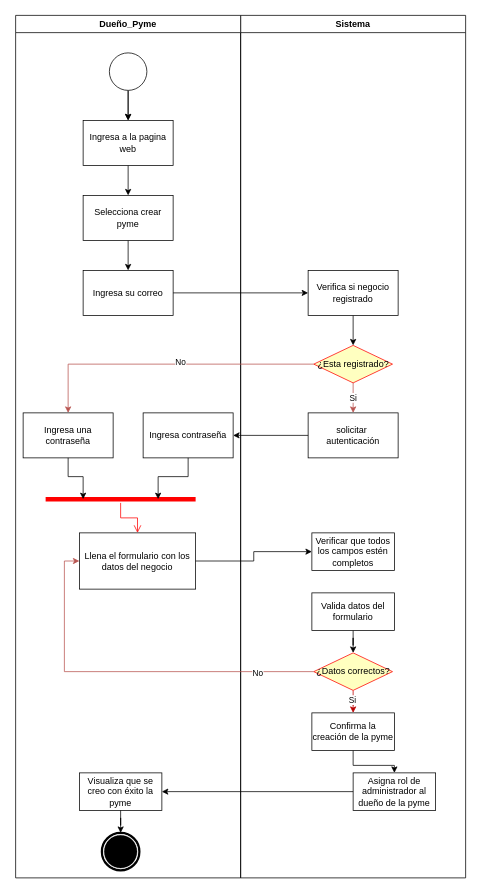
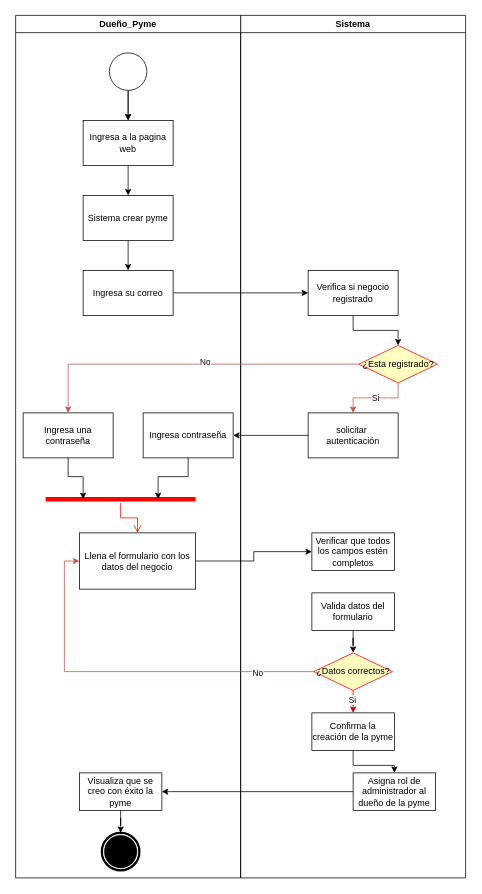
(128, 218) -> (128, 218)
(353, 364) -> (398, 364)
